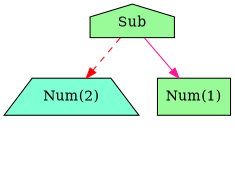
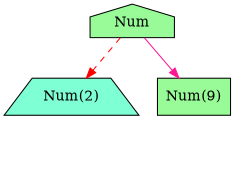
(132, 23) -> (132, 23)
(194, 97) -> (194, 97)
